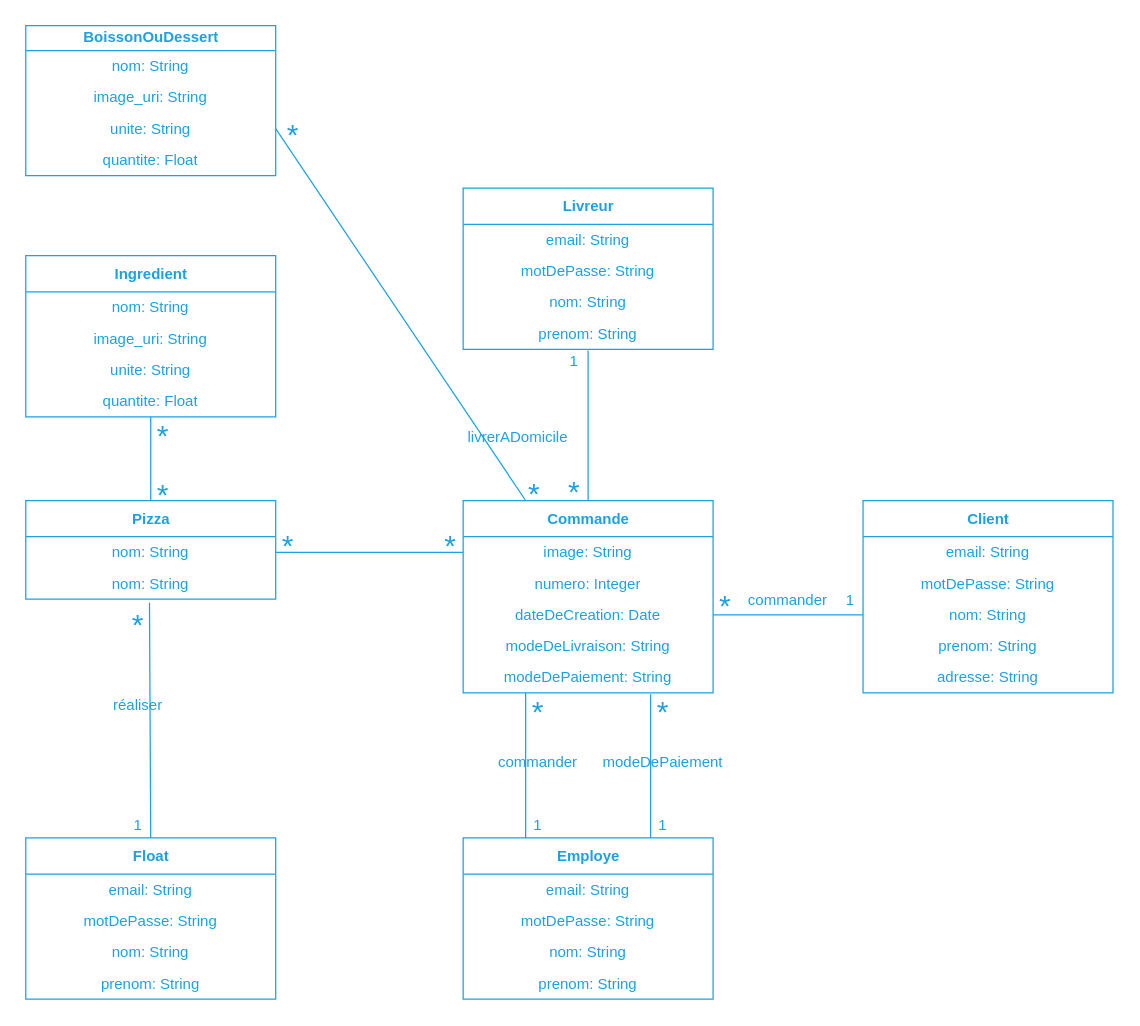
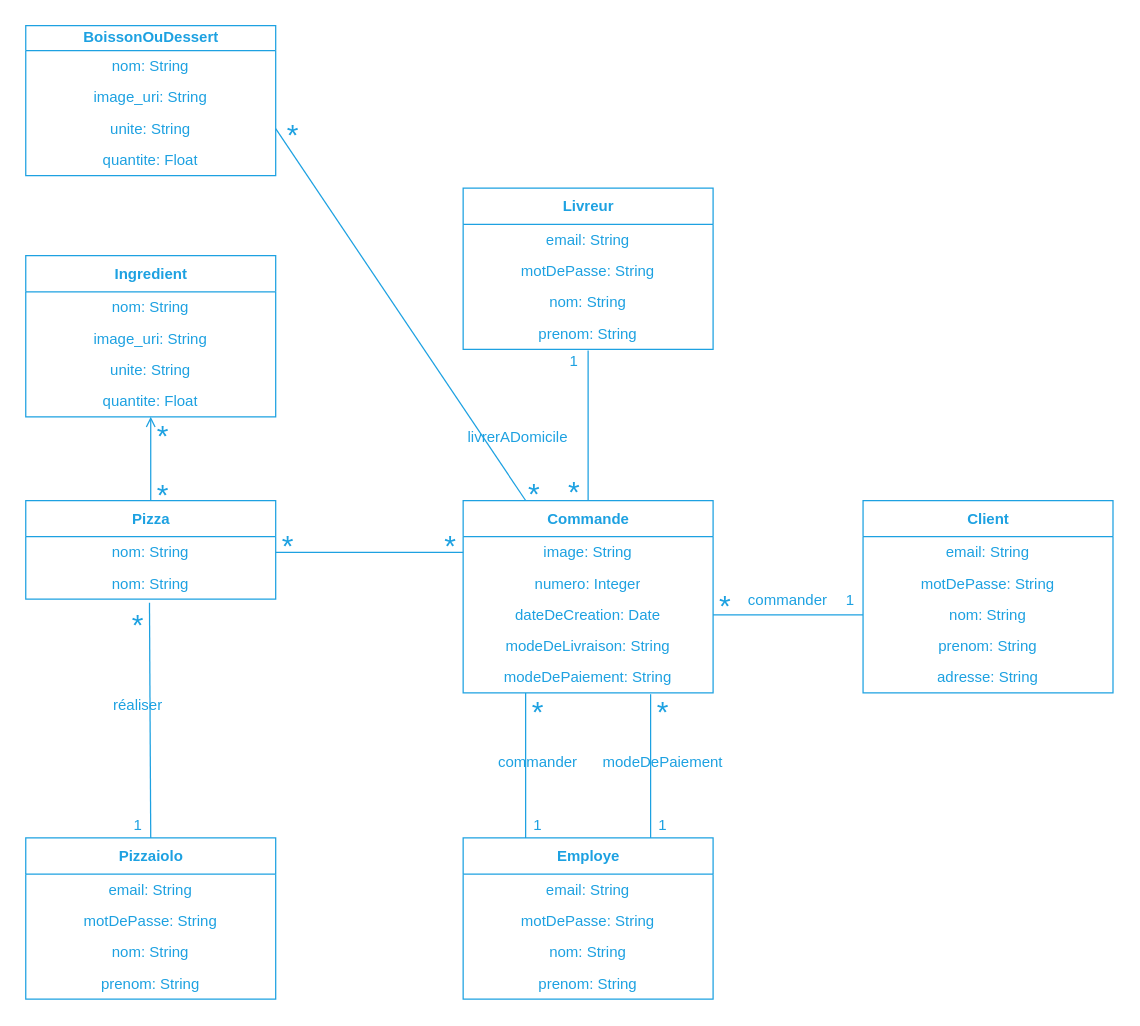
(151, 422) -> (151, 423)
(151, 857) -> (151, 857)
